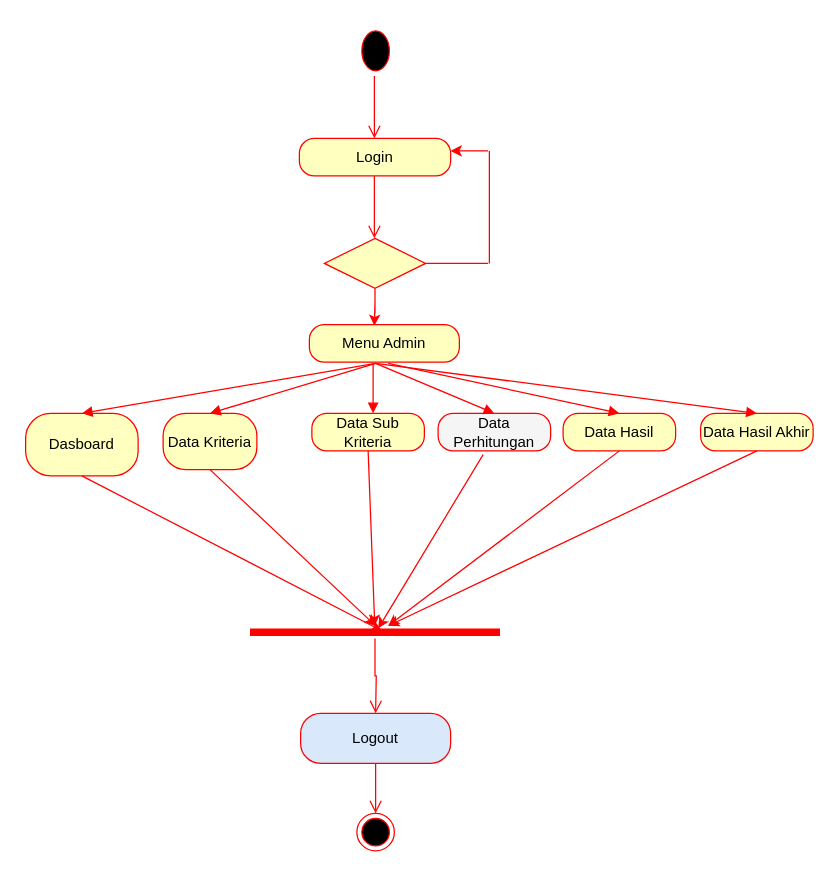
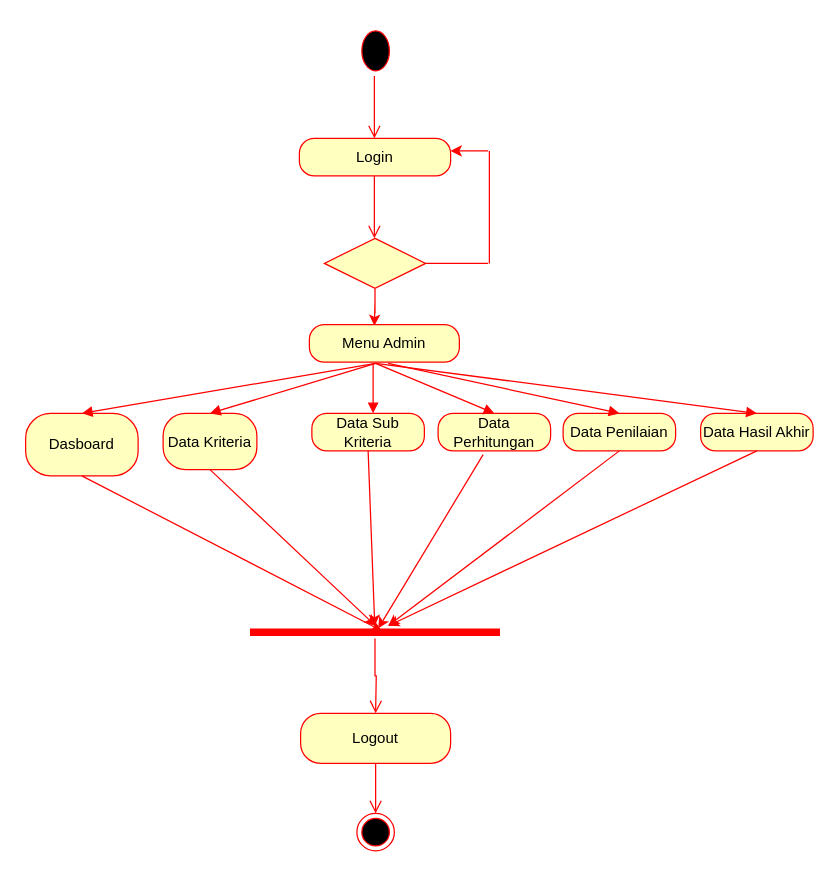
(494, 432) -> (494, 432)
(619, 432) -> (619, 432)
(376, 738) -> (376, 738)
